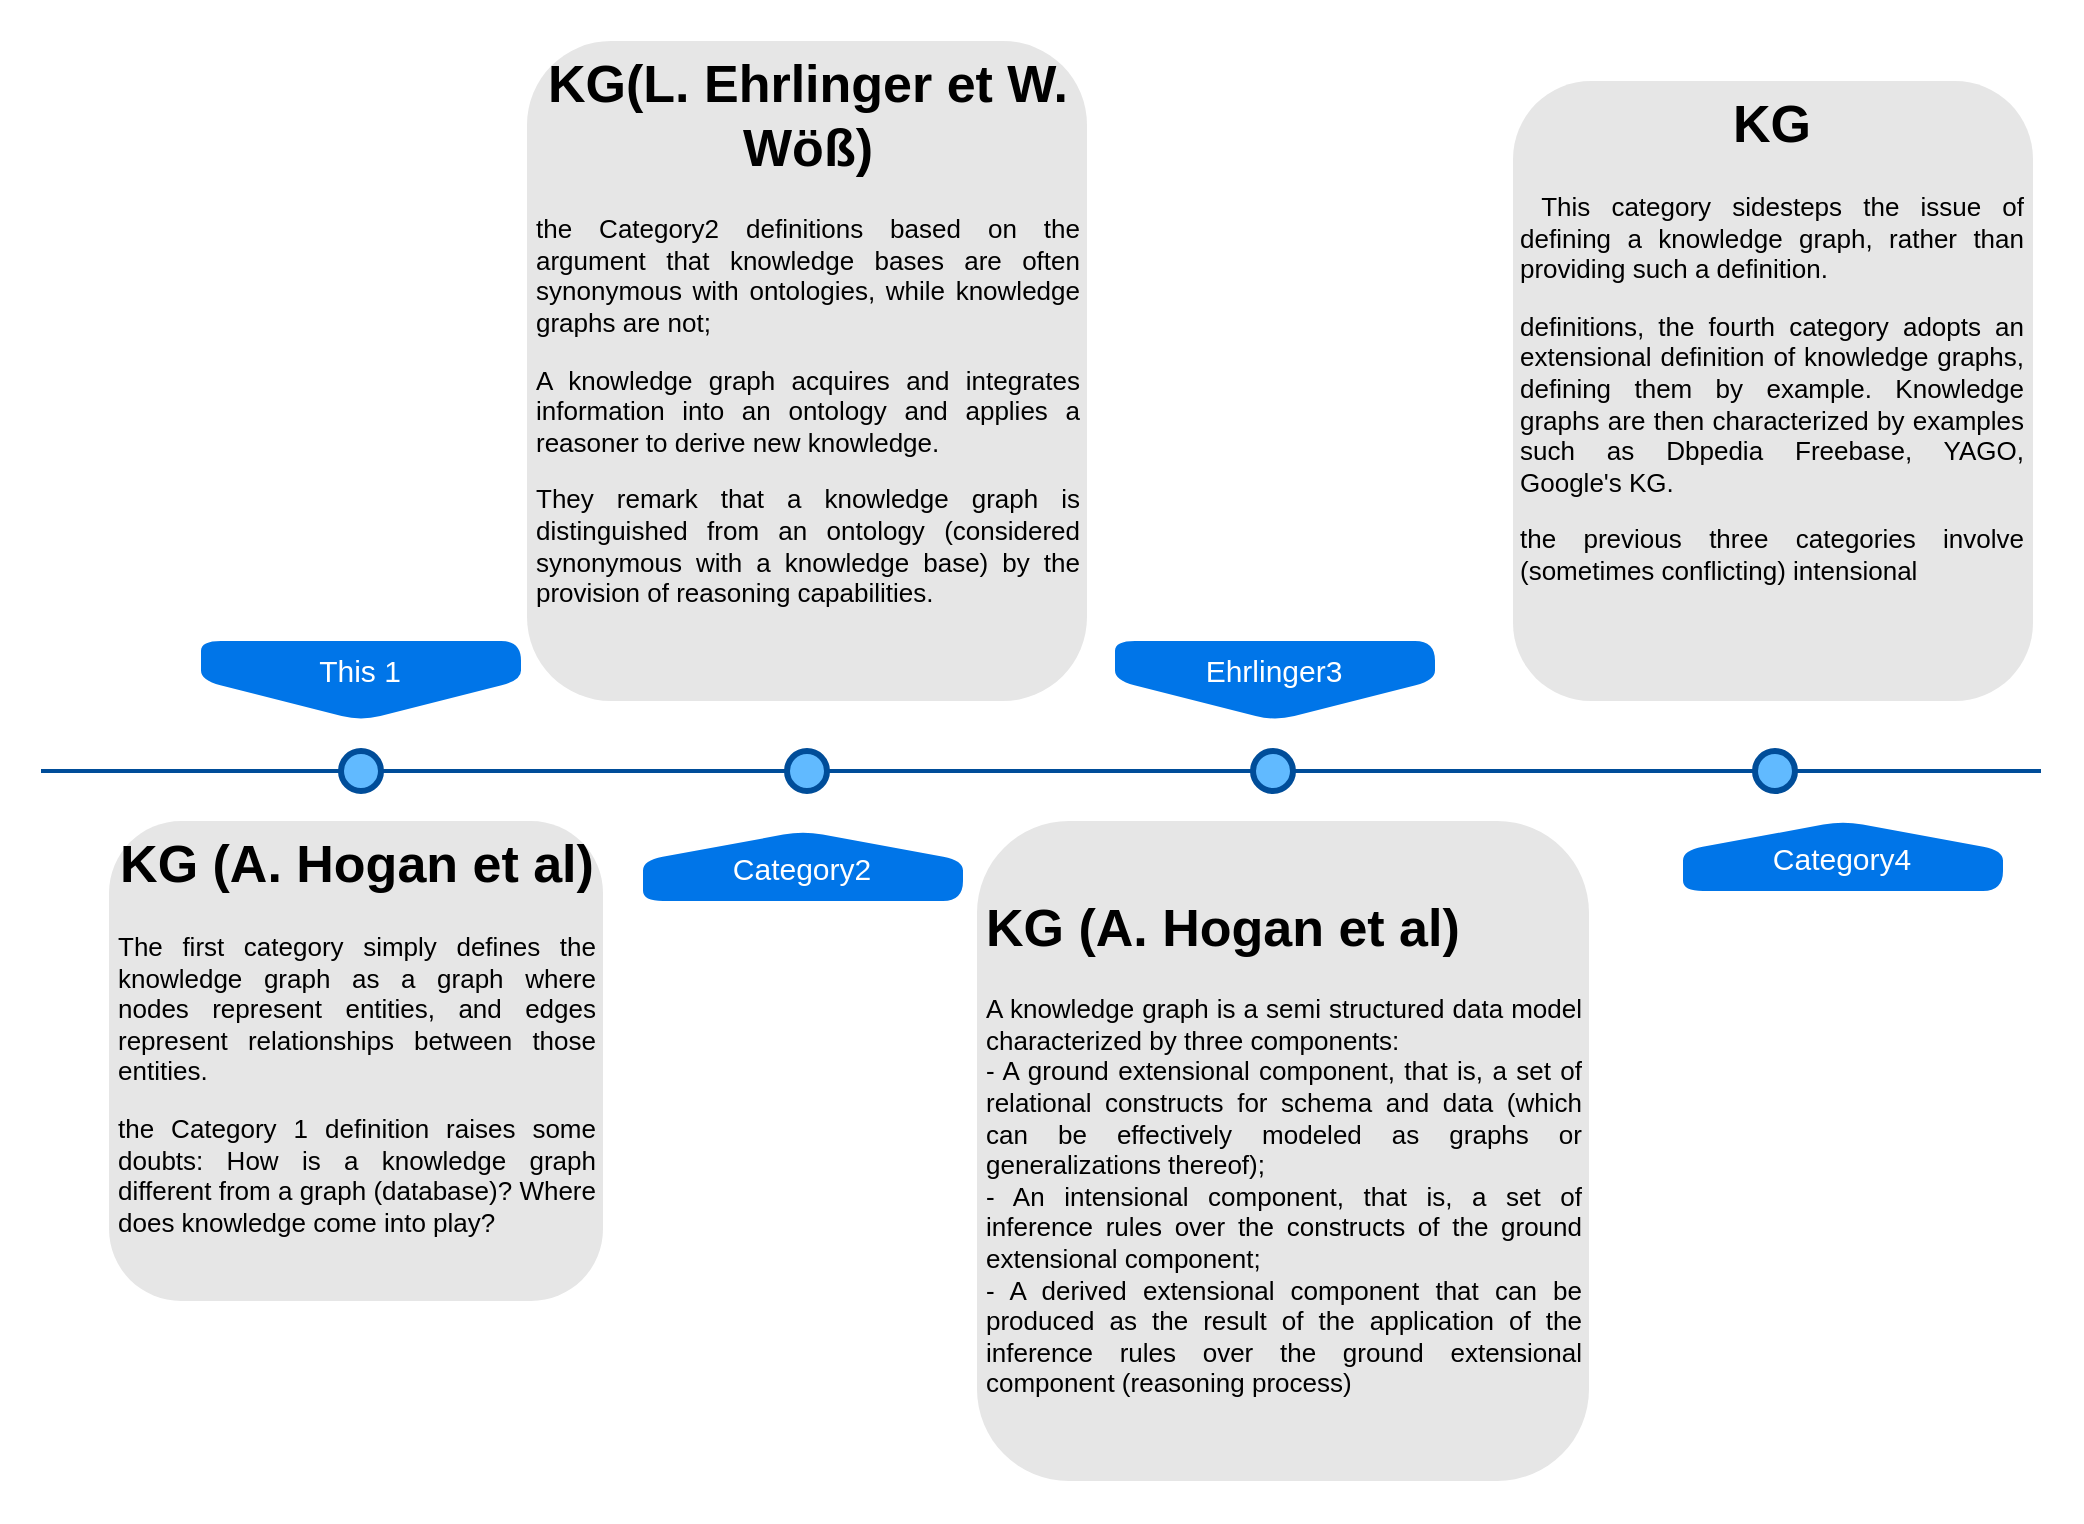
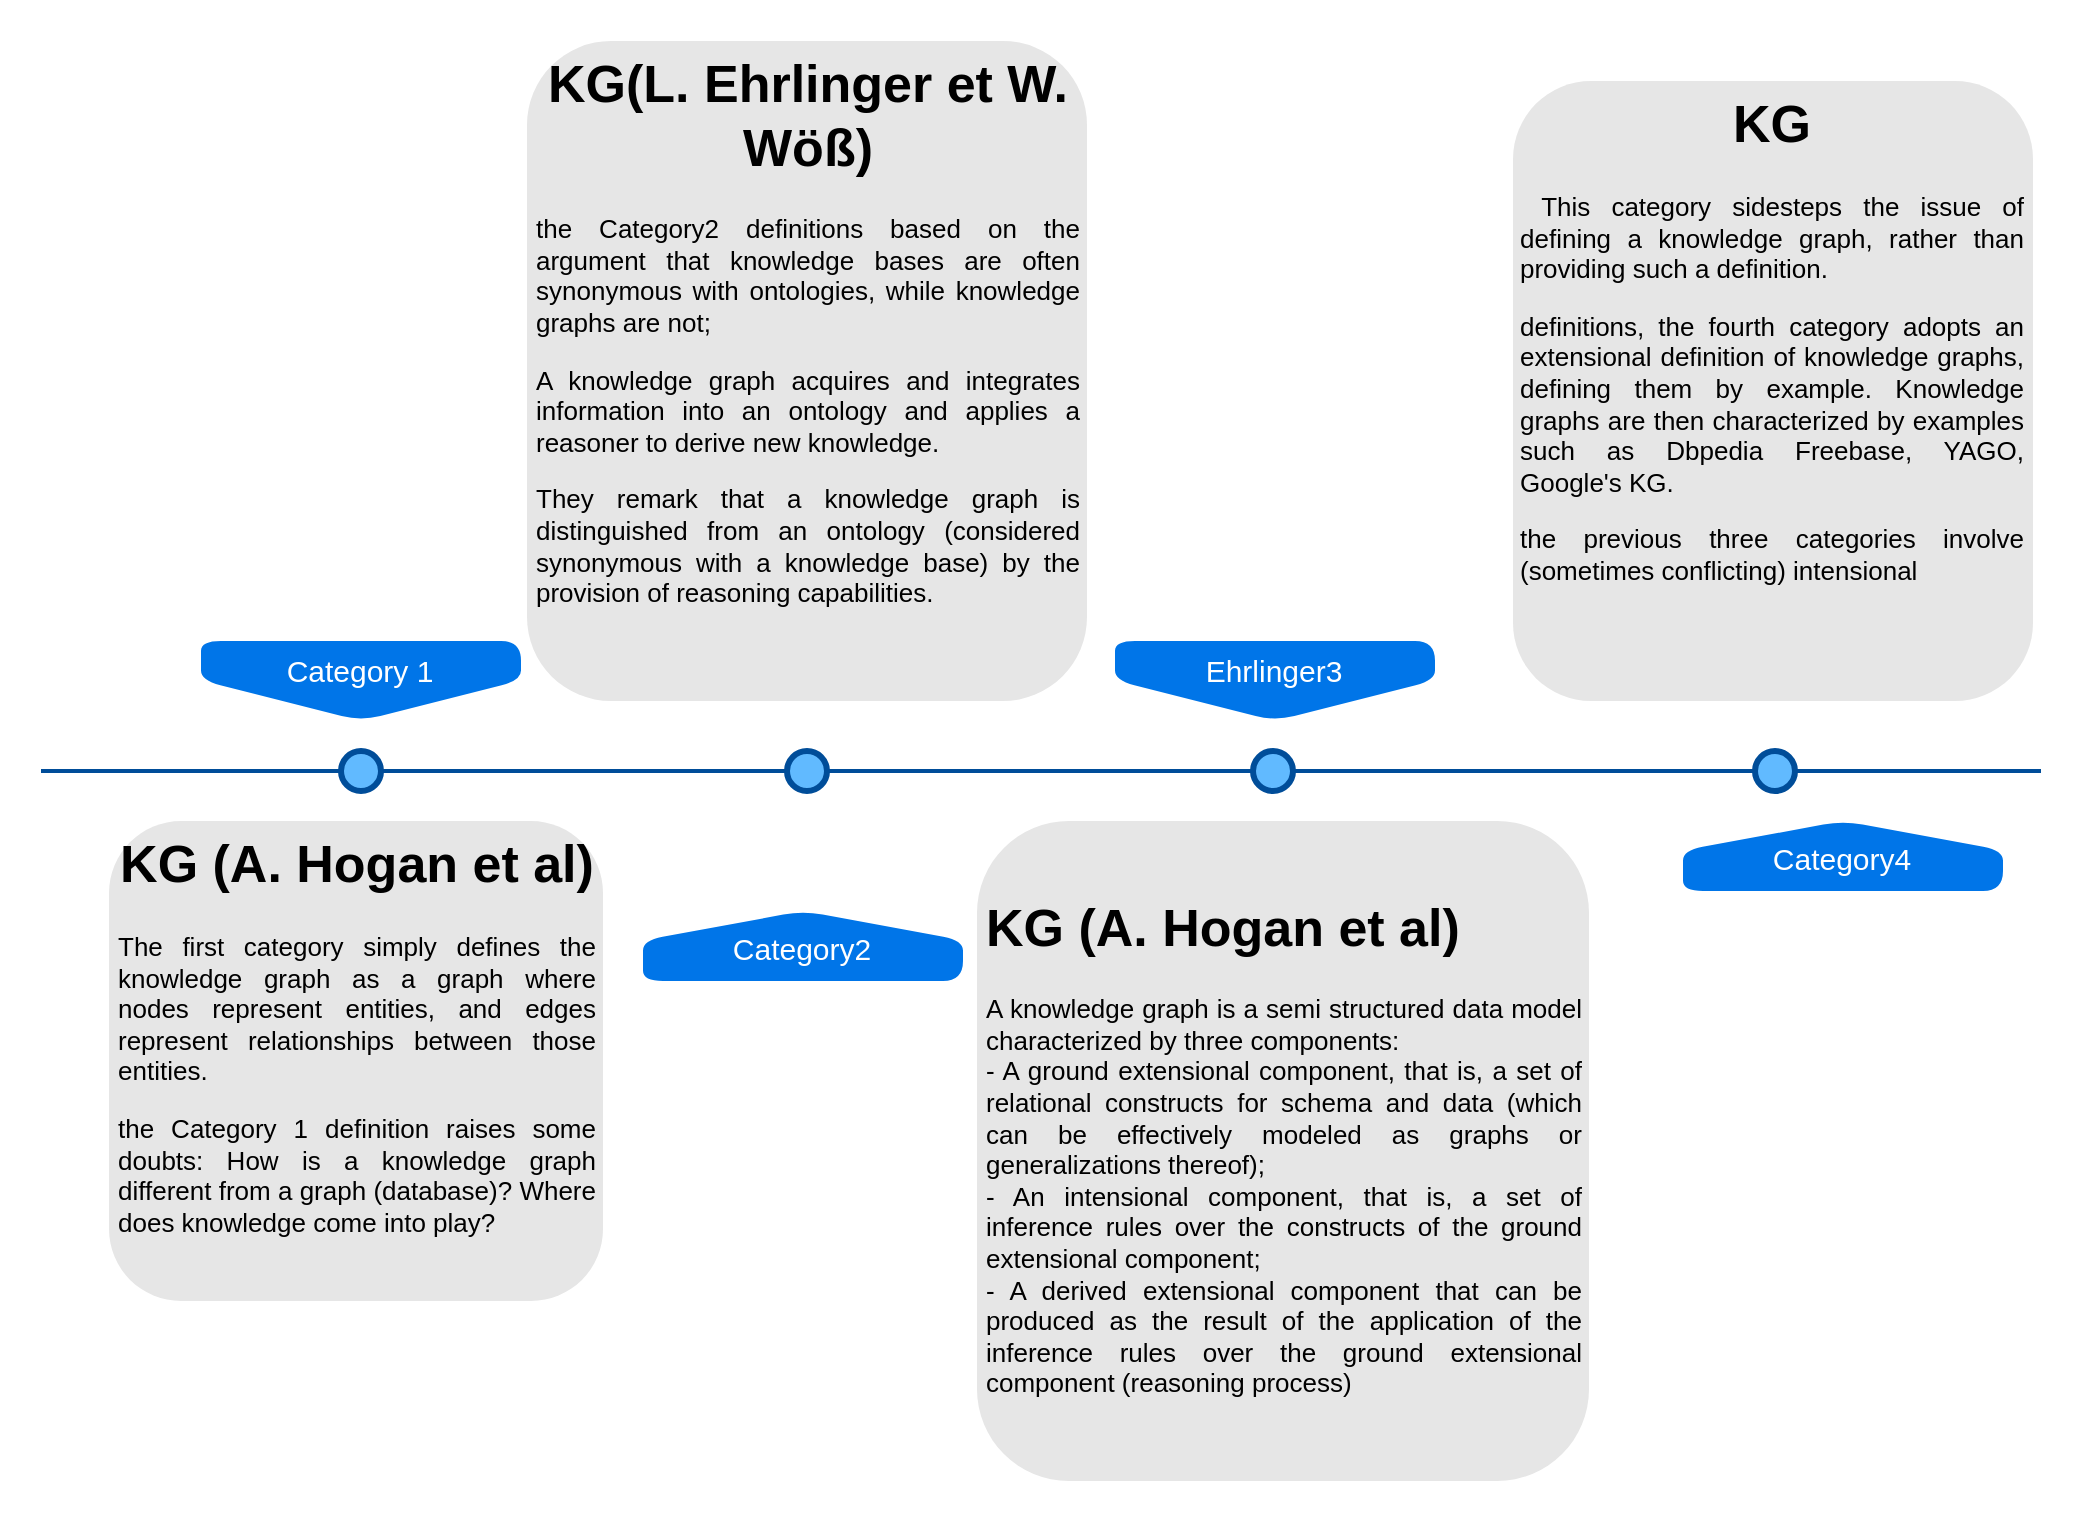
(361, 673) -> (361, 673)
(803, 866) -> (803, 946)
